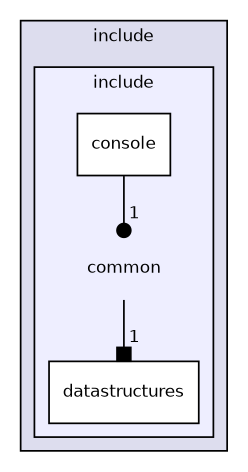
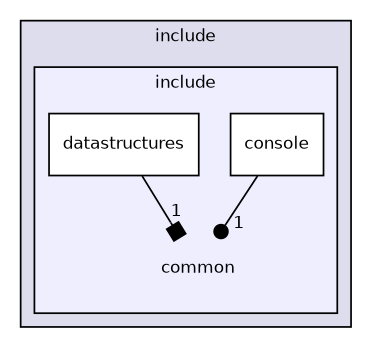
(124, 322) -> (156, 199)
